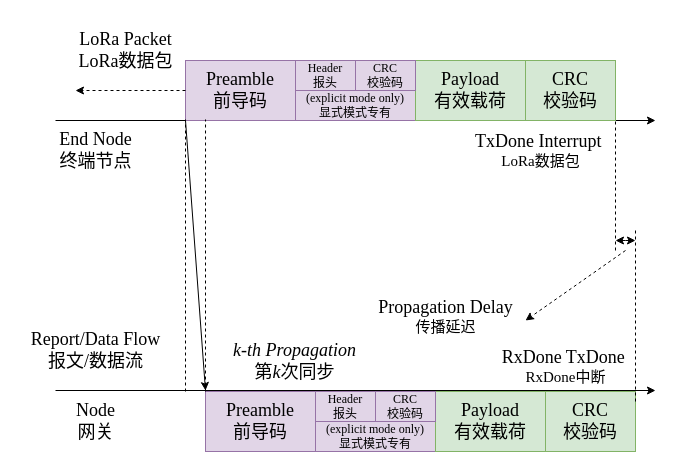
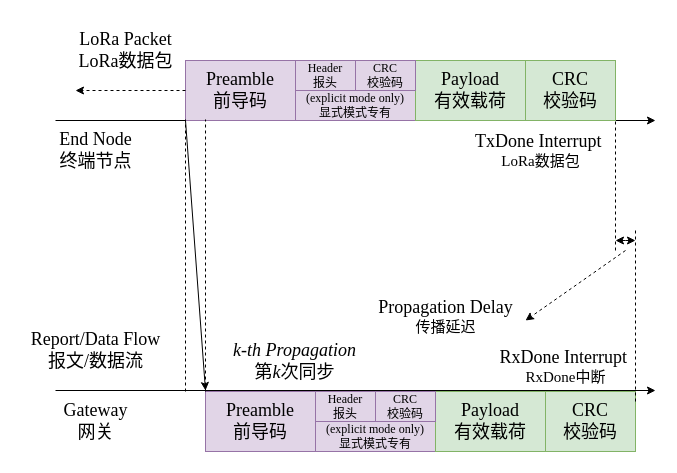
(566, 367) -> (566, 367)
(96, 422) -> (96, 422)
